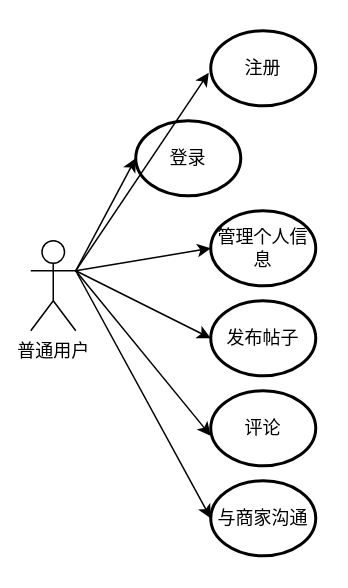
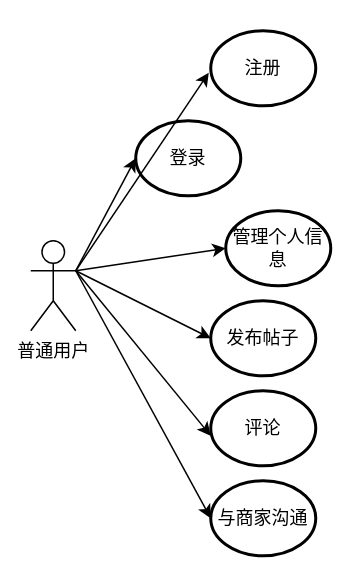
(263, 248) -> (278, 248)
